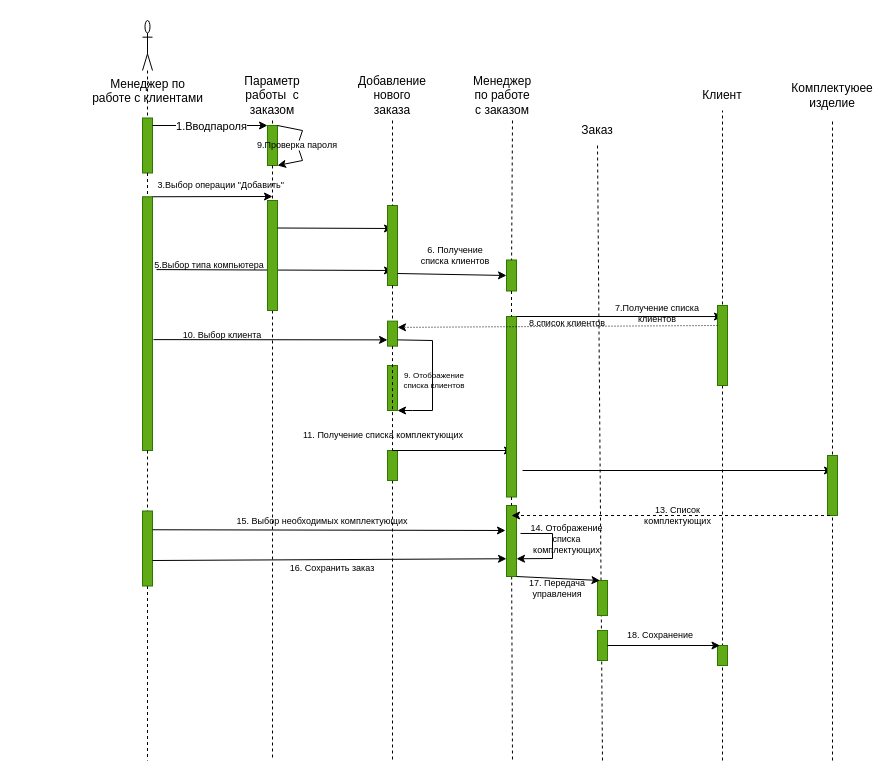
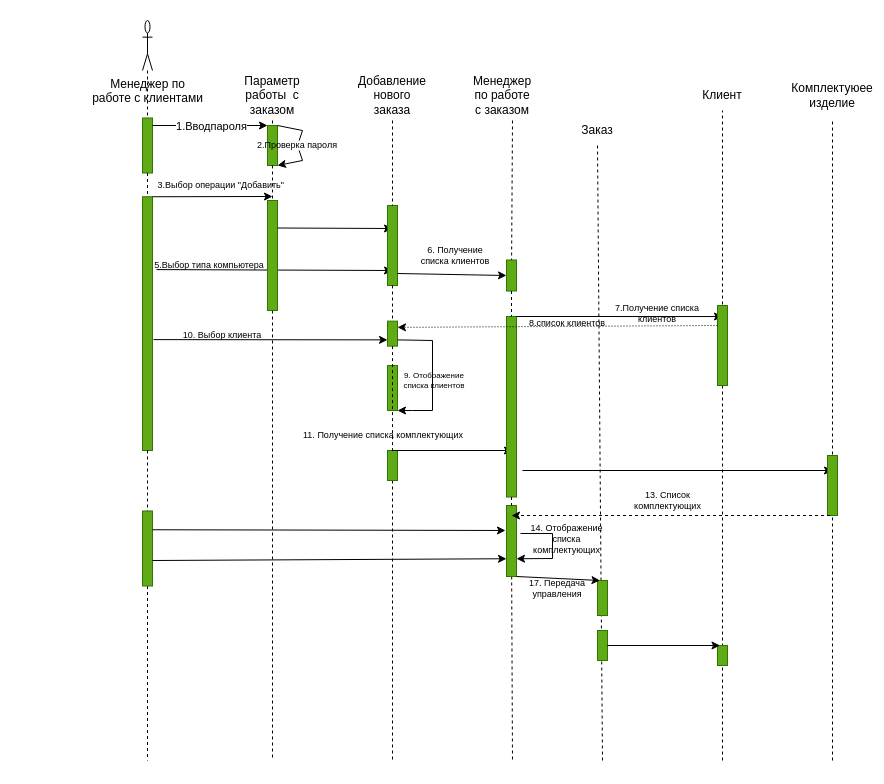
(298, 146) -> (298, 146)
(678, 516) -> (668, 501)
(323, 521) -> none
(333, 569) -> none
(660, 636) -> none
